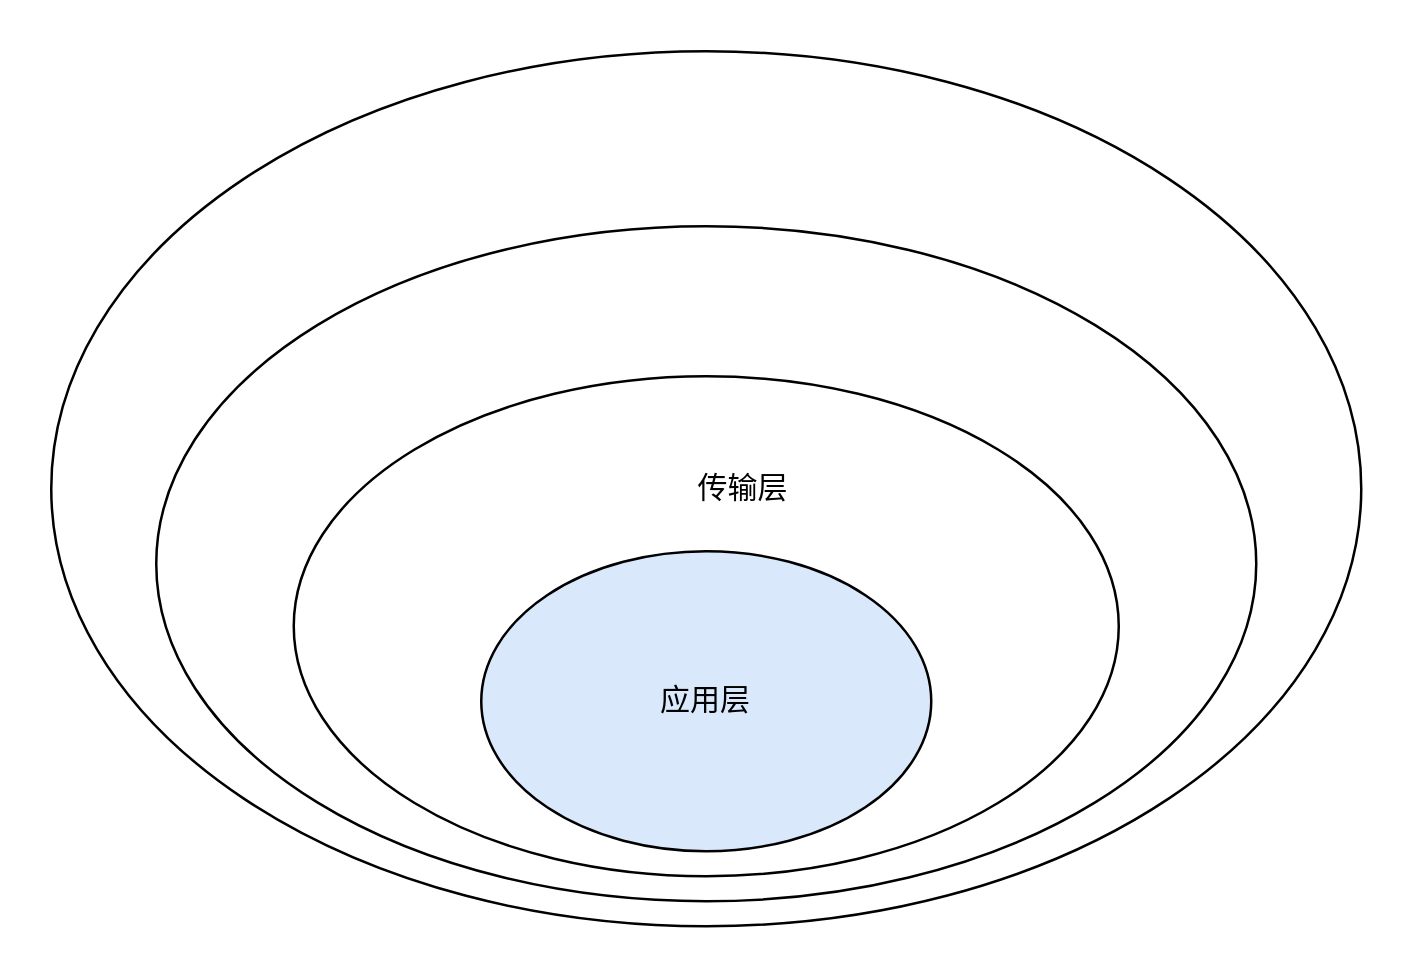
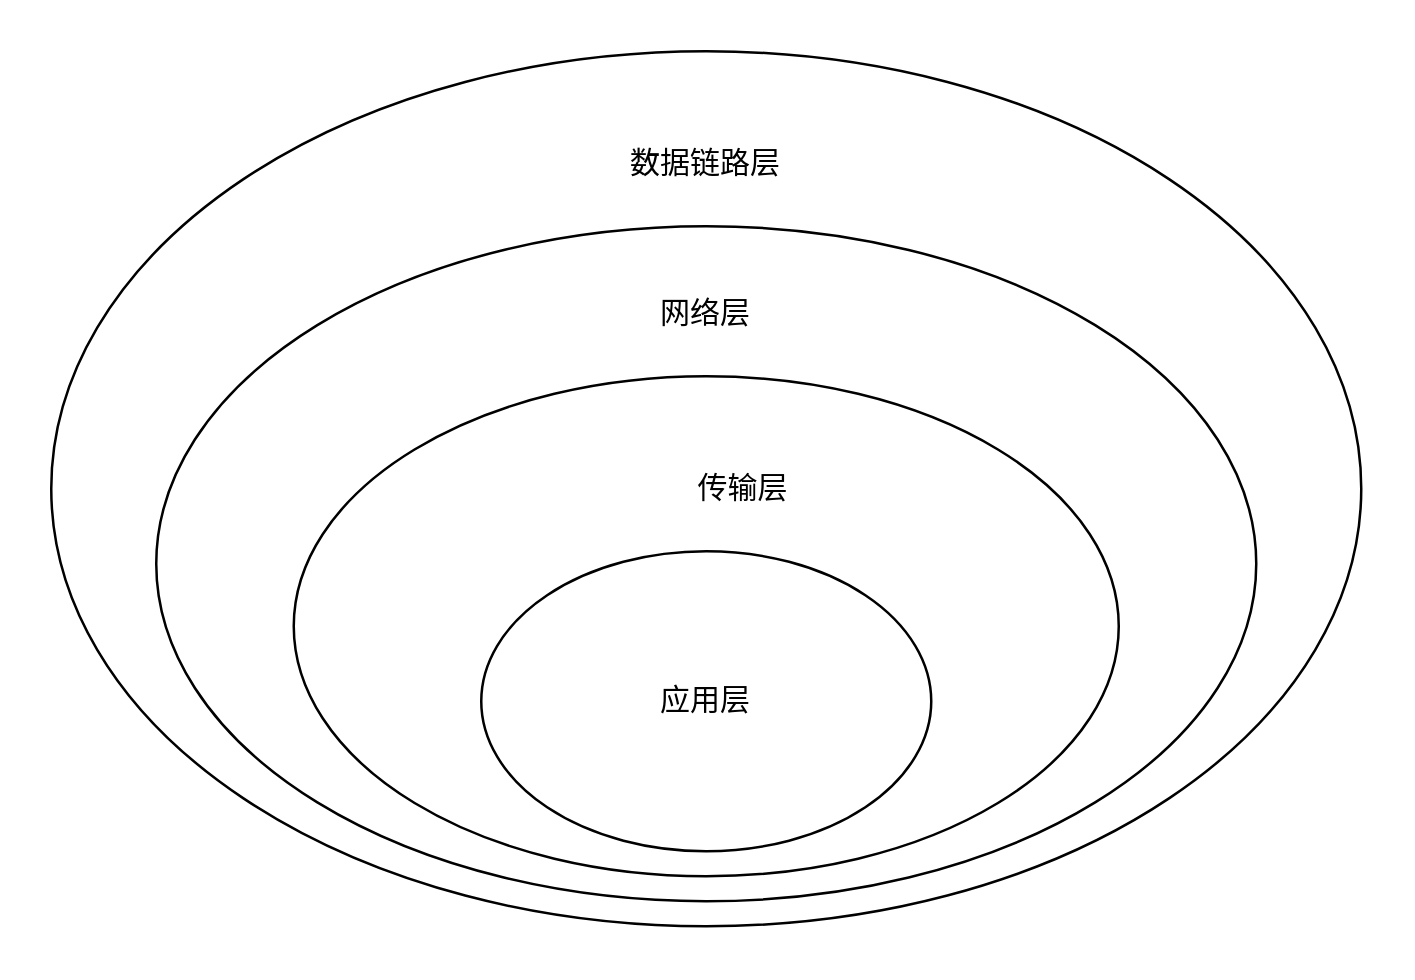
none -> (706, 164)
none -> (706, 314)
(706, 701) -> (706, 701)
